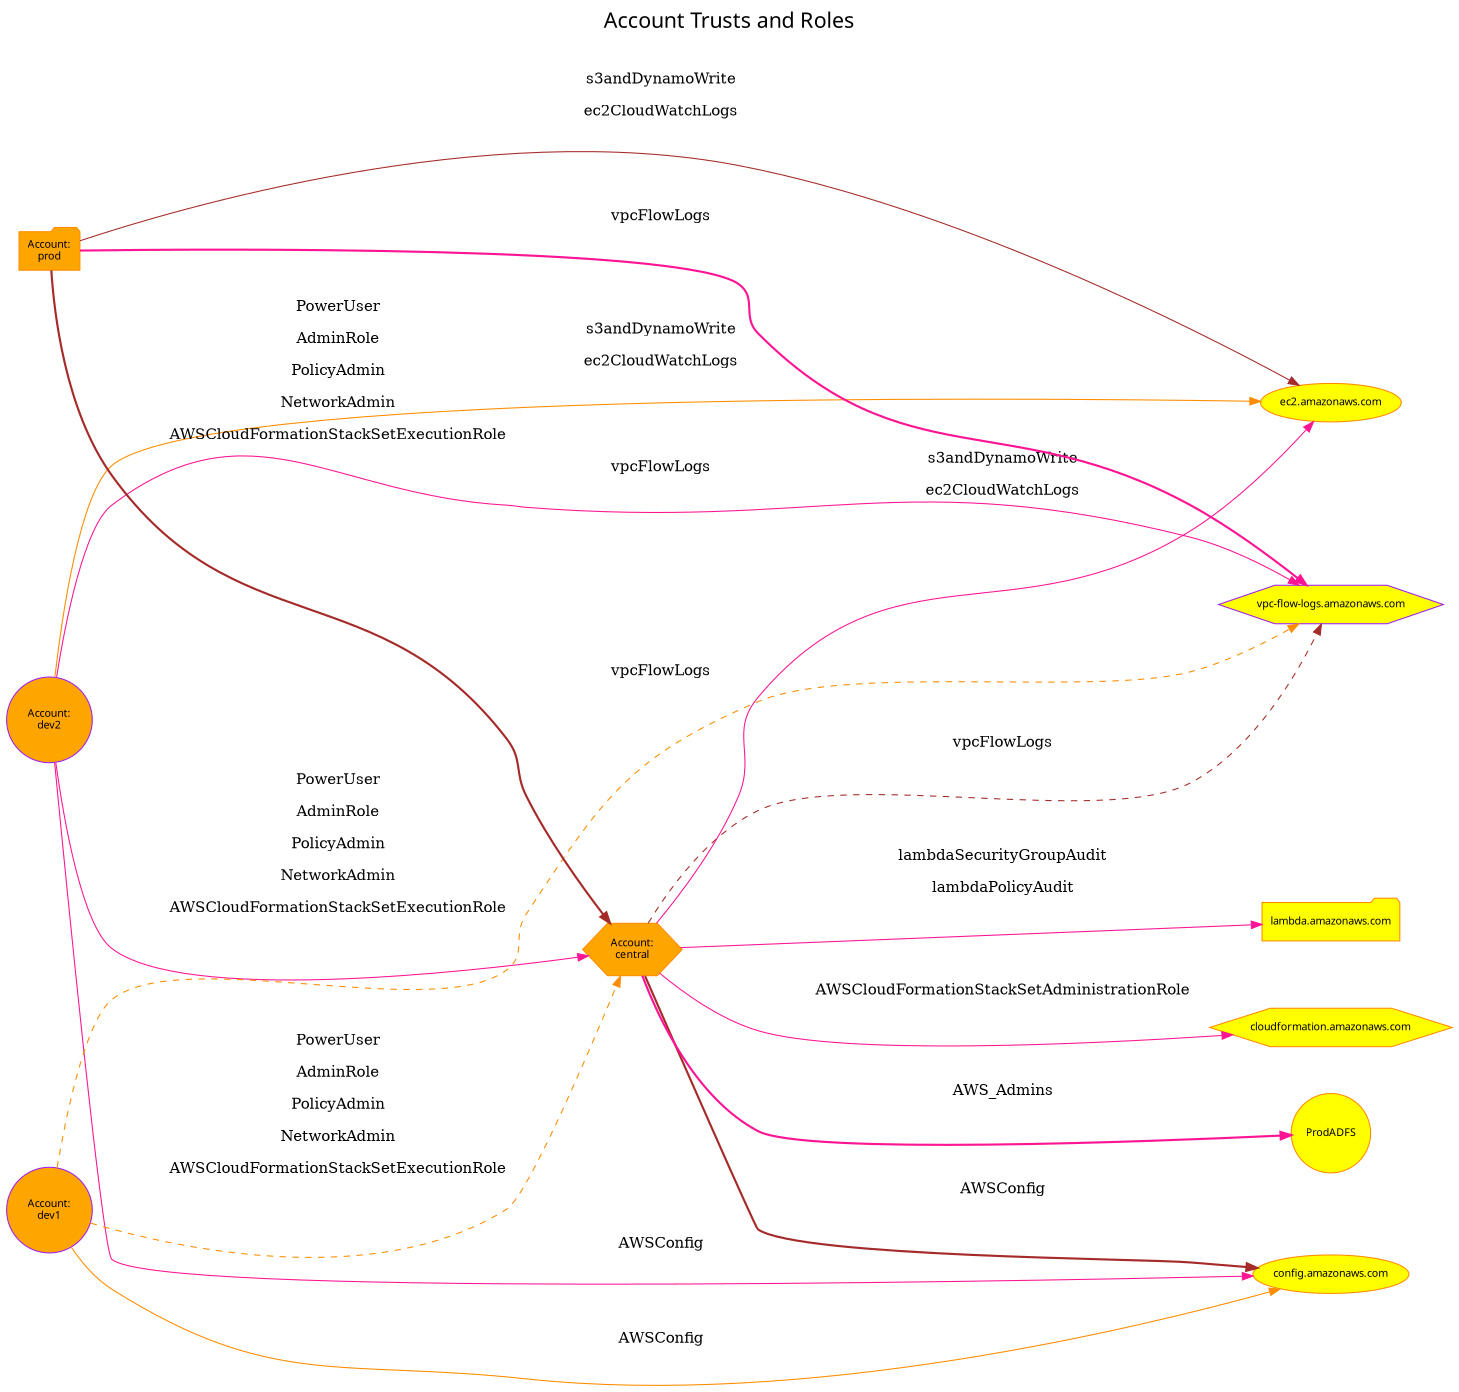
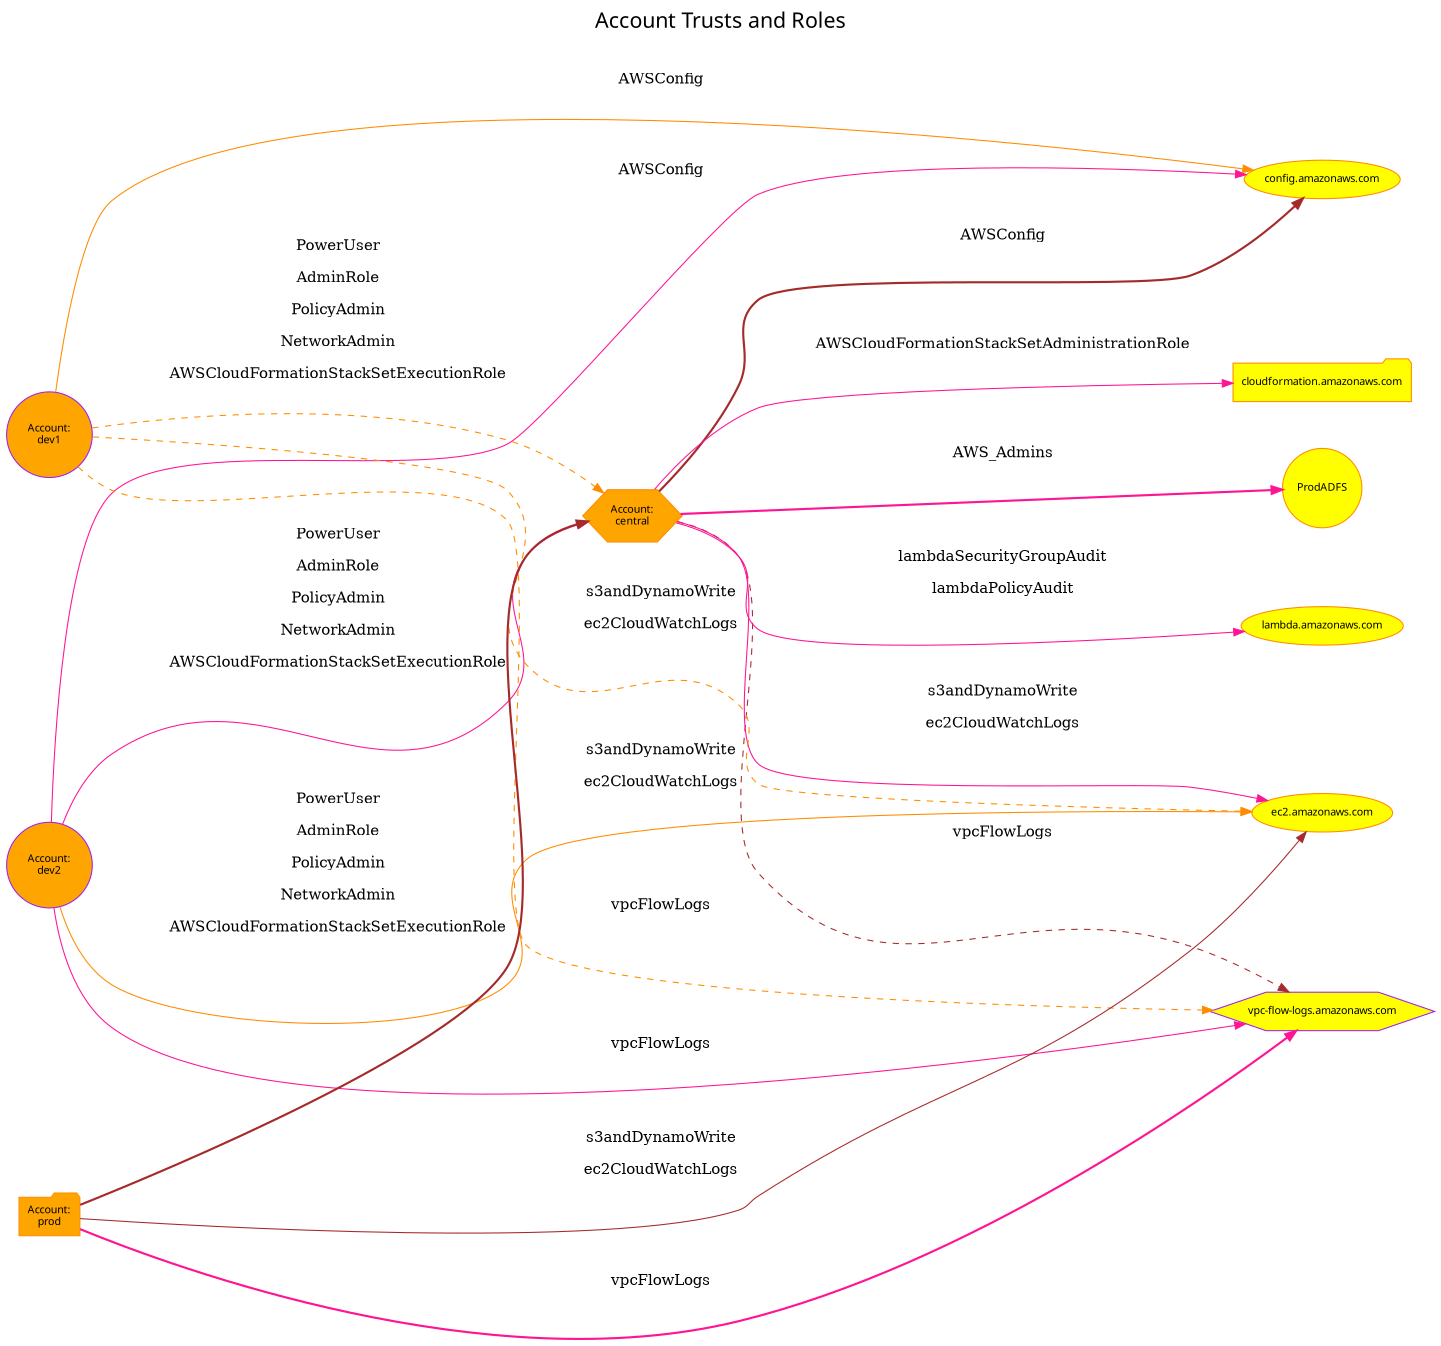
none -> (614, 689)
(1331, 922) -> (1322, 626)
(1331, 1027) -> (1322, 382)
